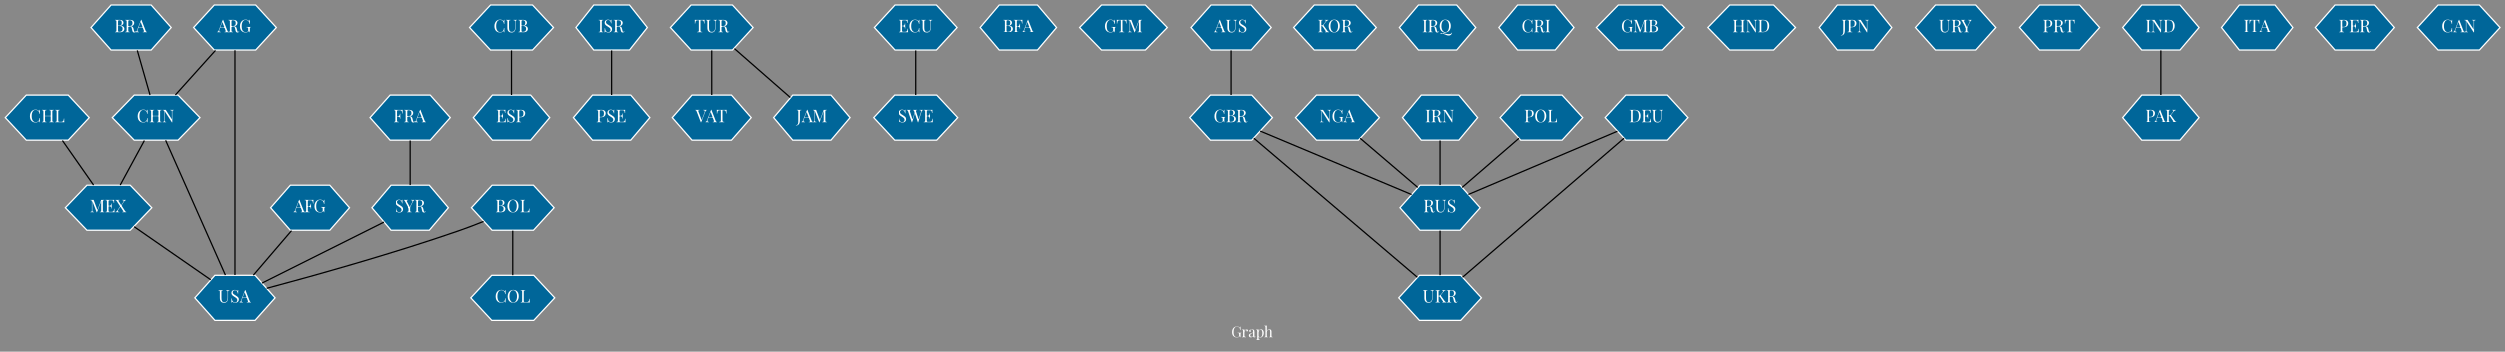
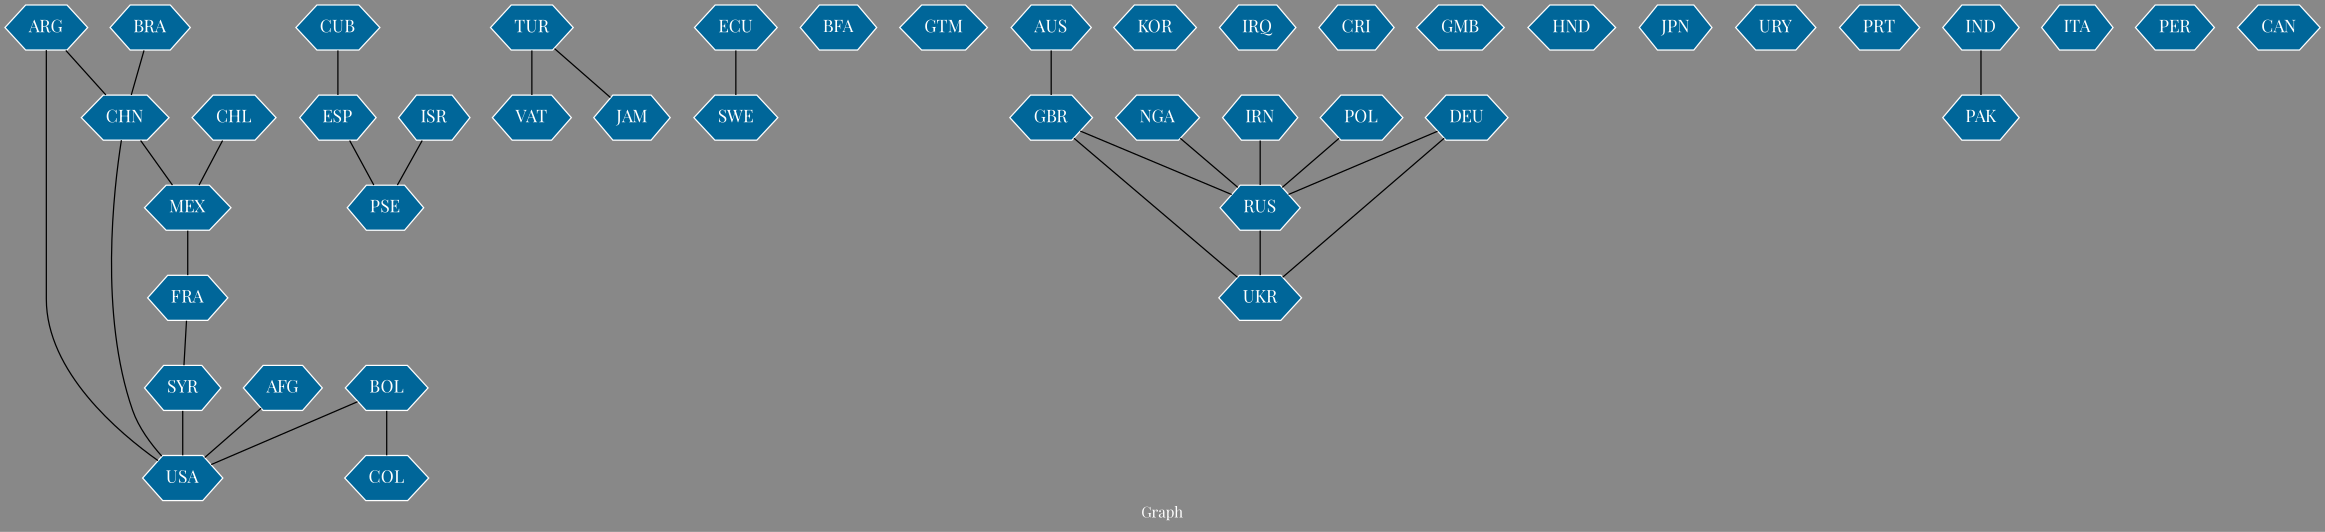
none -> (362, 163)
(172, 253) -> (188, 253)
